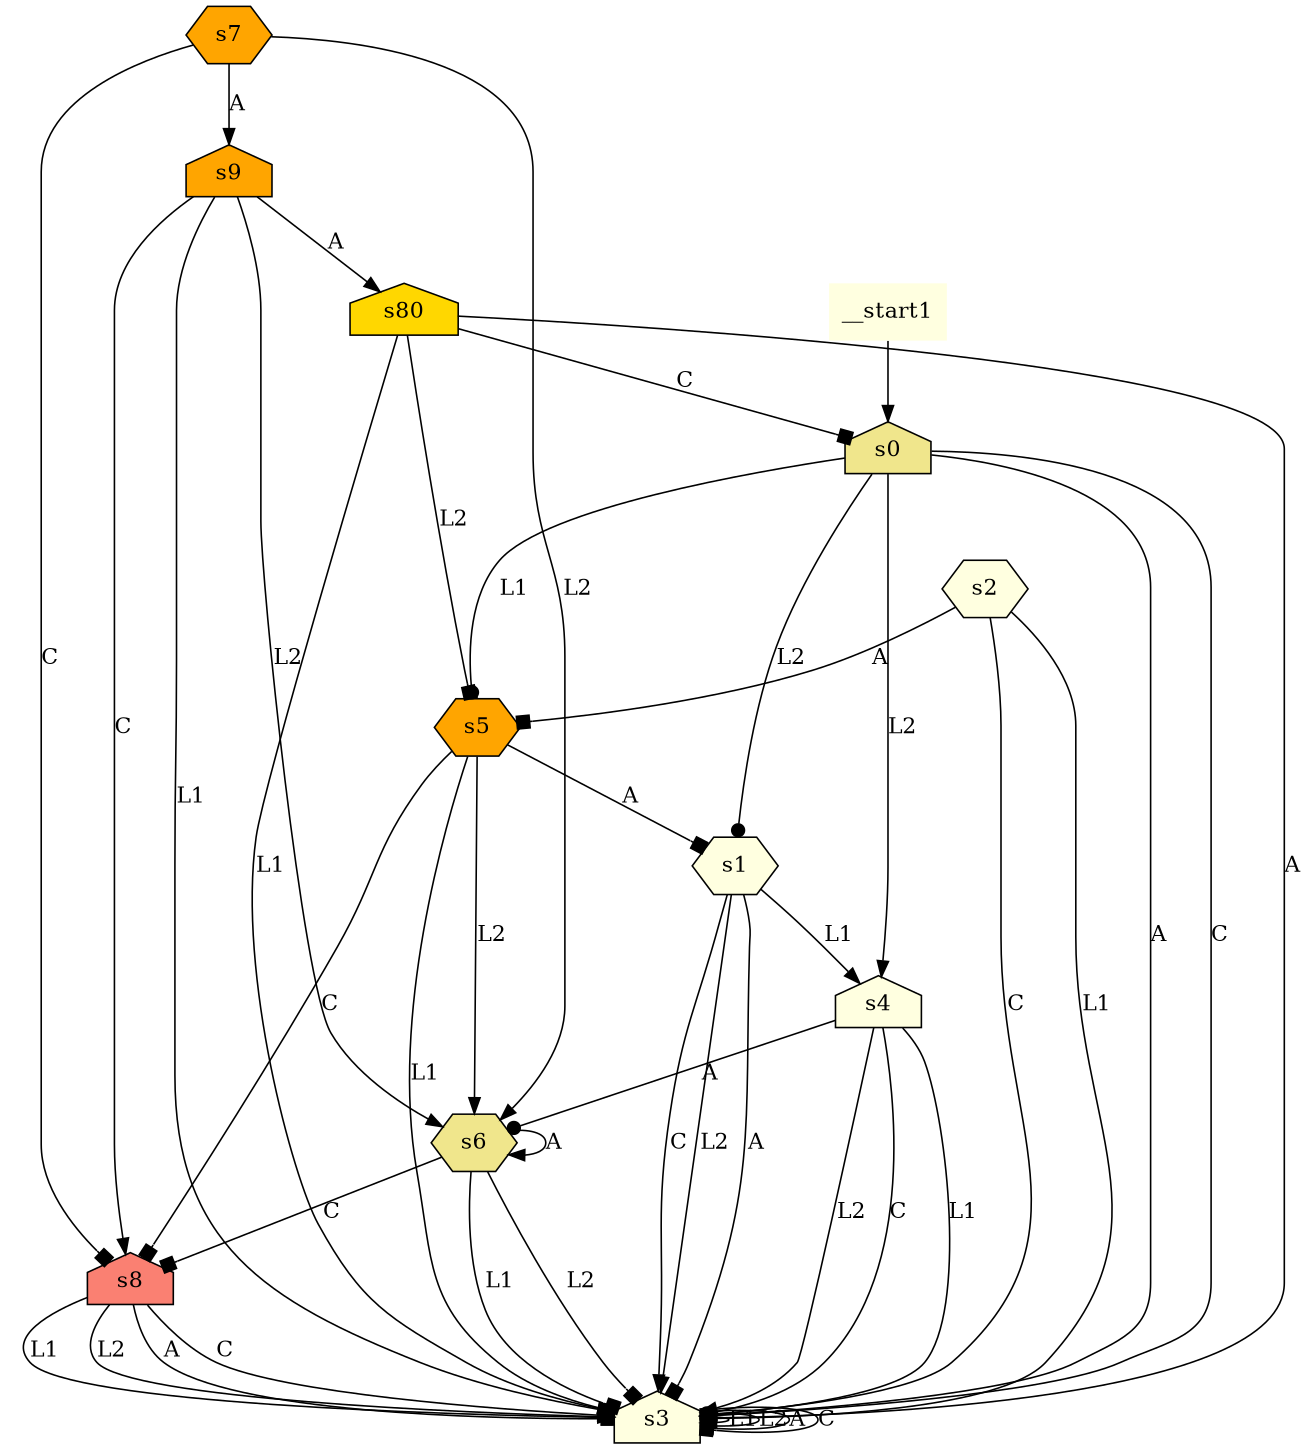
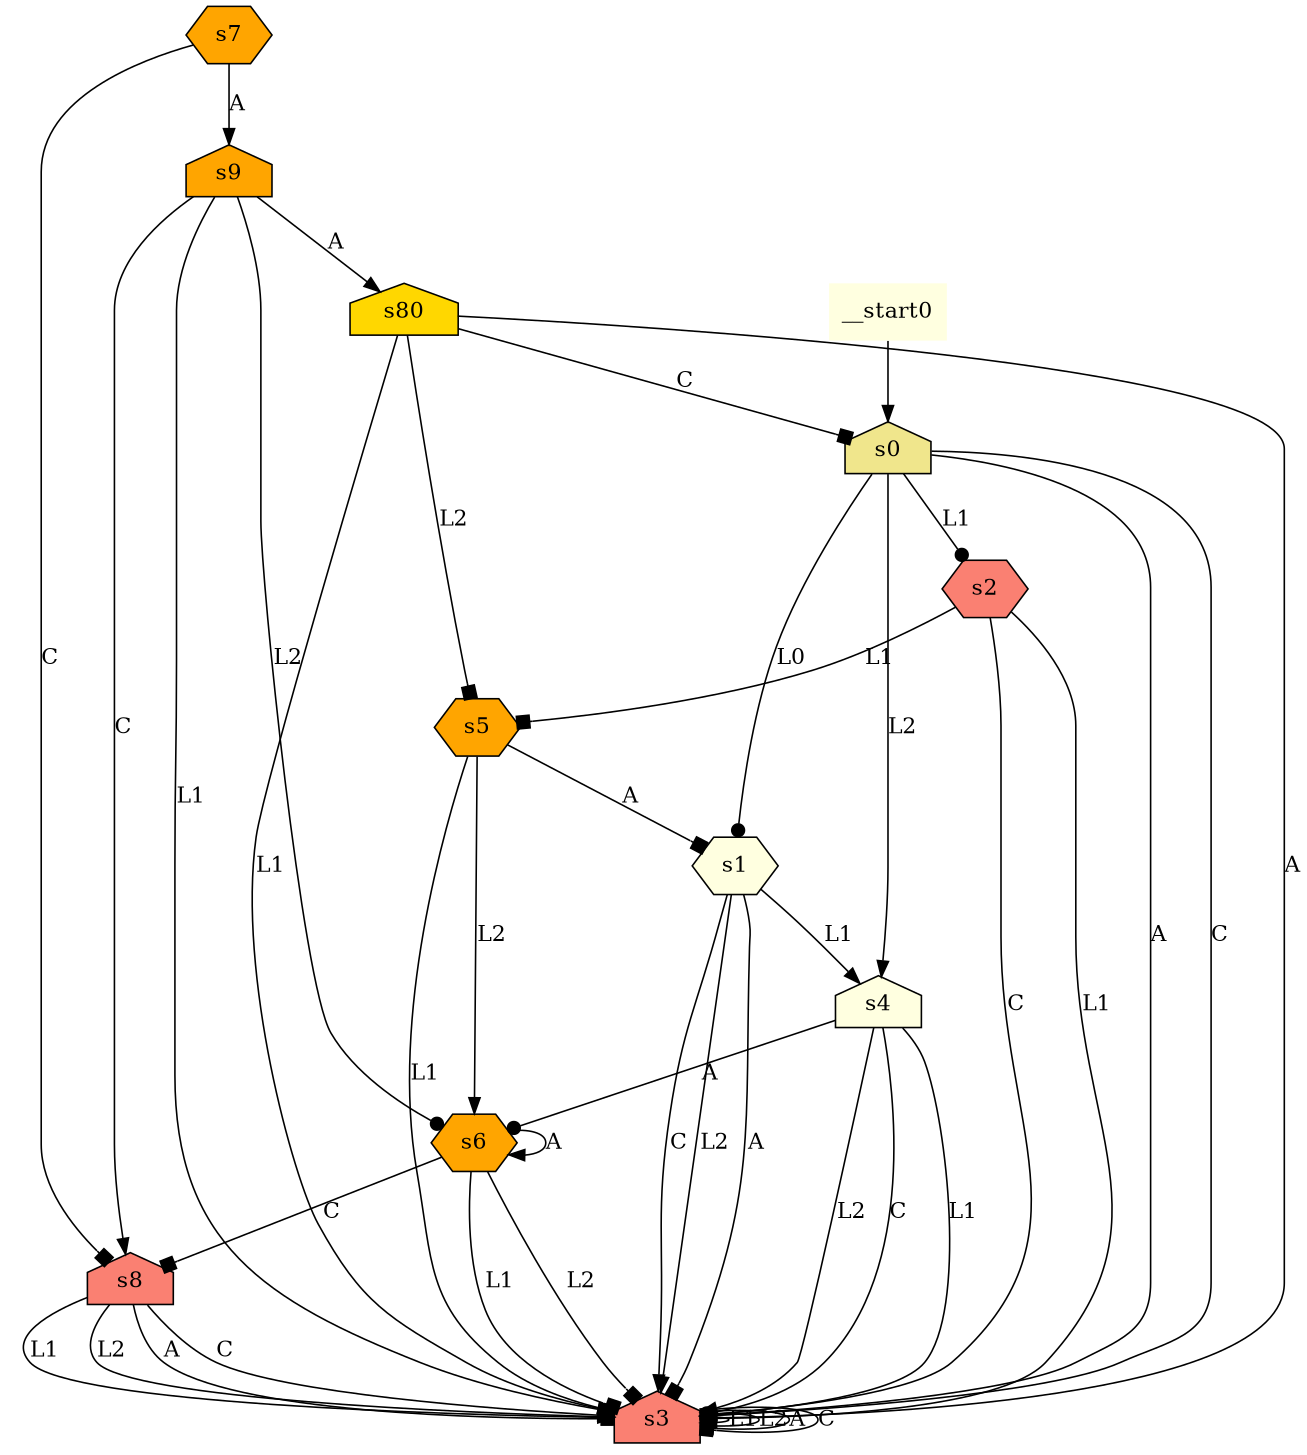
(888, 312) -> (888, 312)
(535, 488) -> none
(603, 509) -> (931, 512)
(985, 589) -> (985, 589)
(792, 658) -> (792, 658)
(880, 658) -> (880, 658)
(274, 683) -> (274, 683)
(307, 999) -> none
(474, 1143) -> (474, 1143)
(657, 1420) -> (657, 1420)
